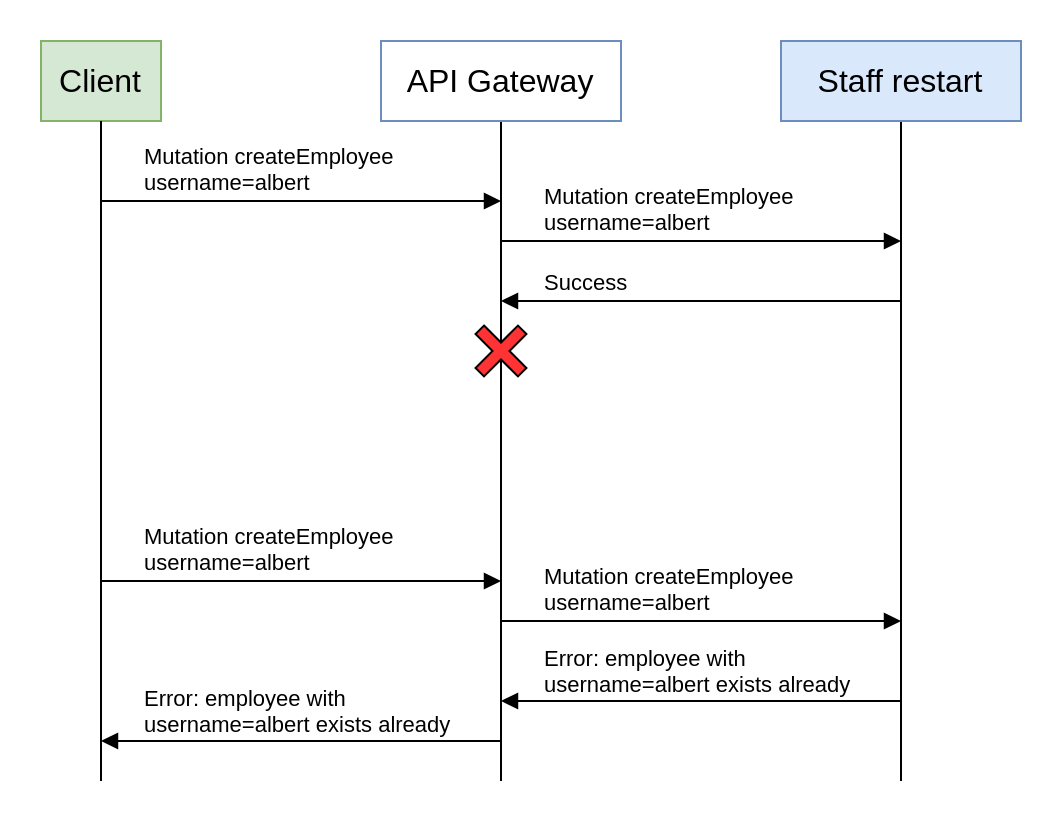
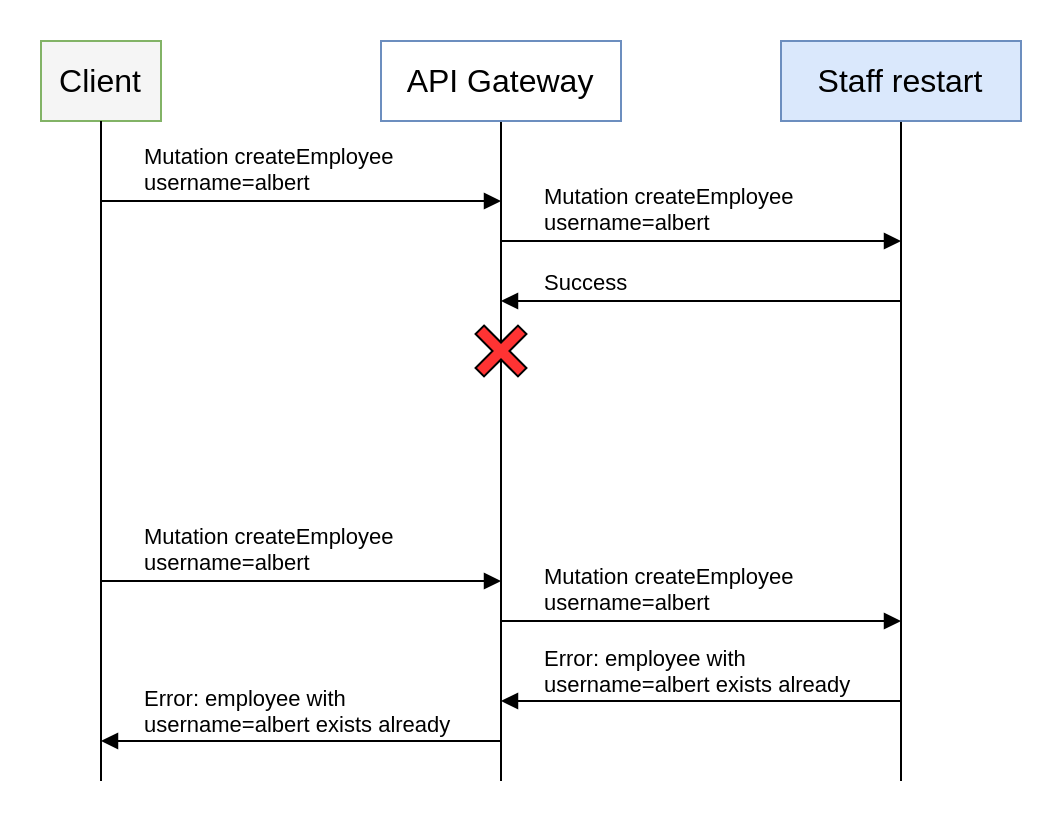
(101, 81) -> (101, 81)
